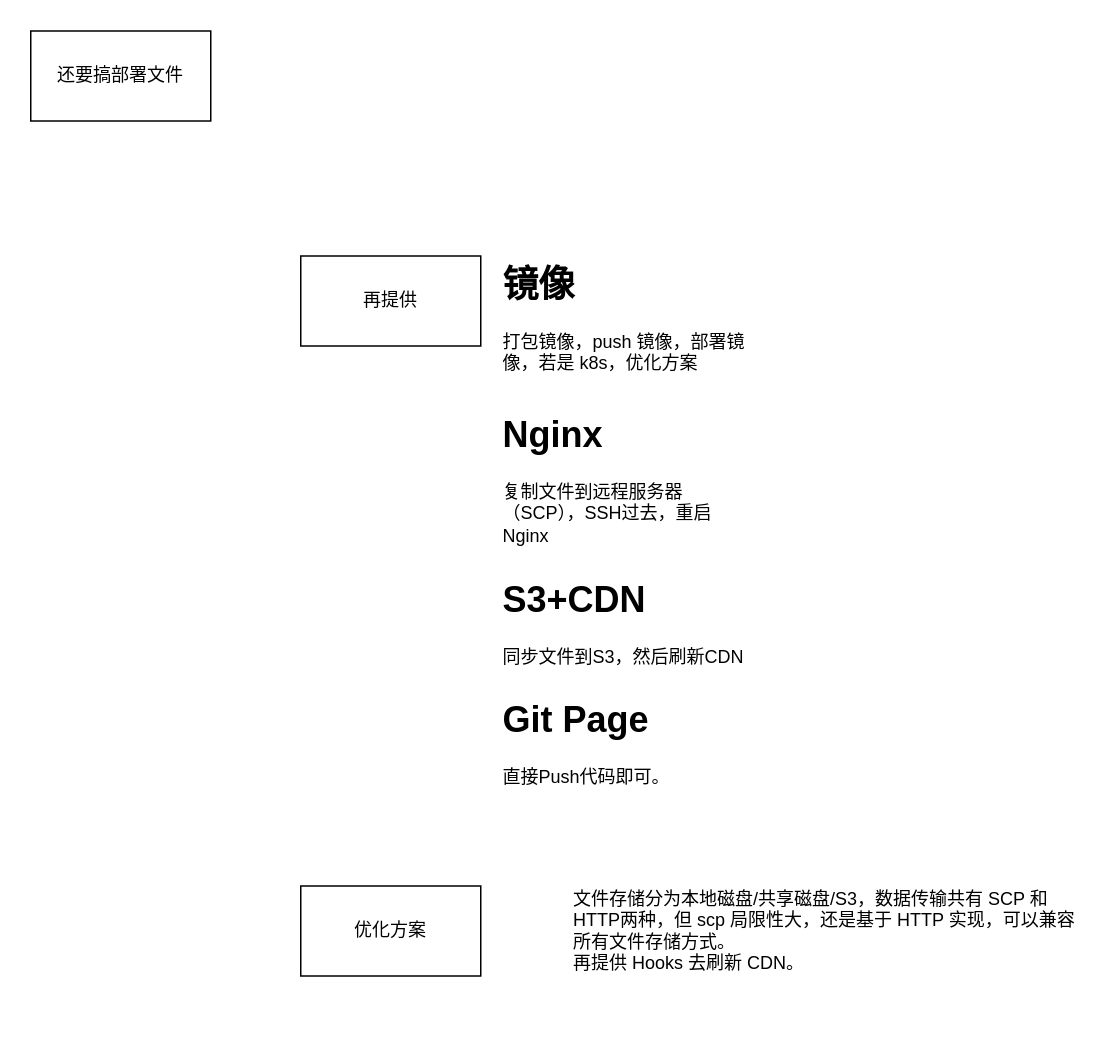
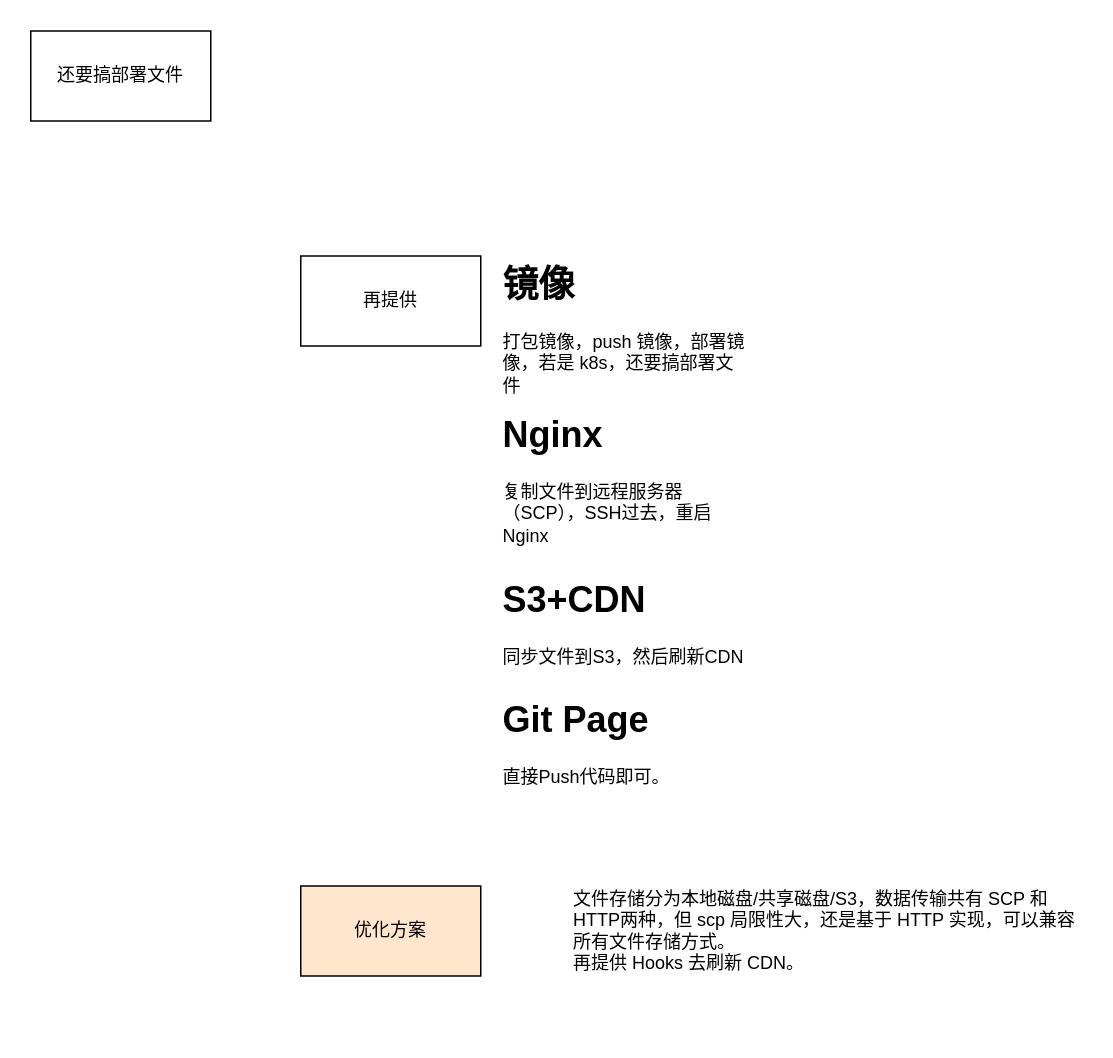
(625, 273) -> (625, 284)
(391, 931) -> (391, 931)
